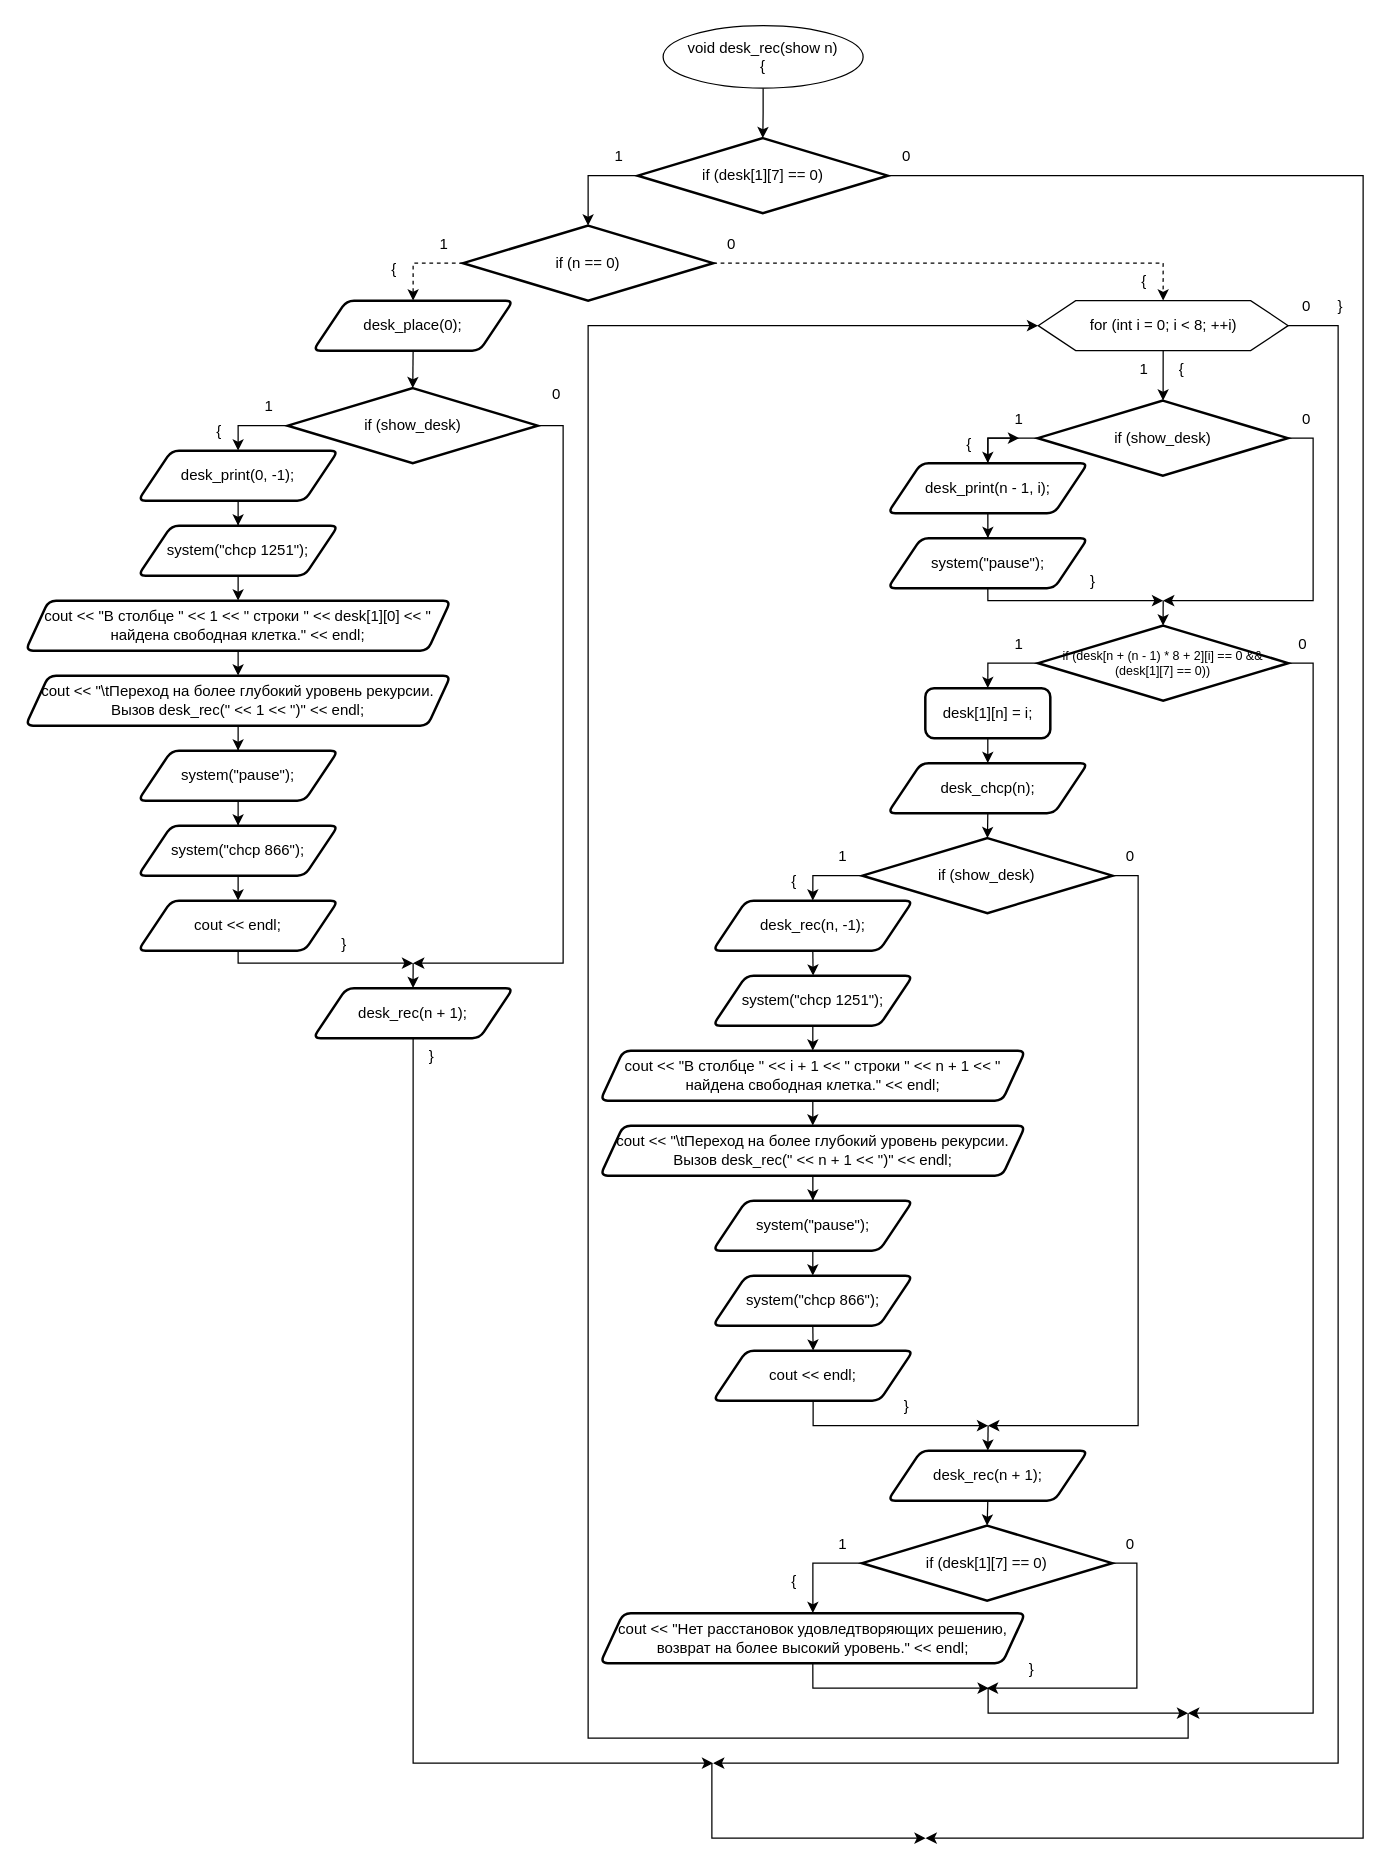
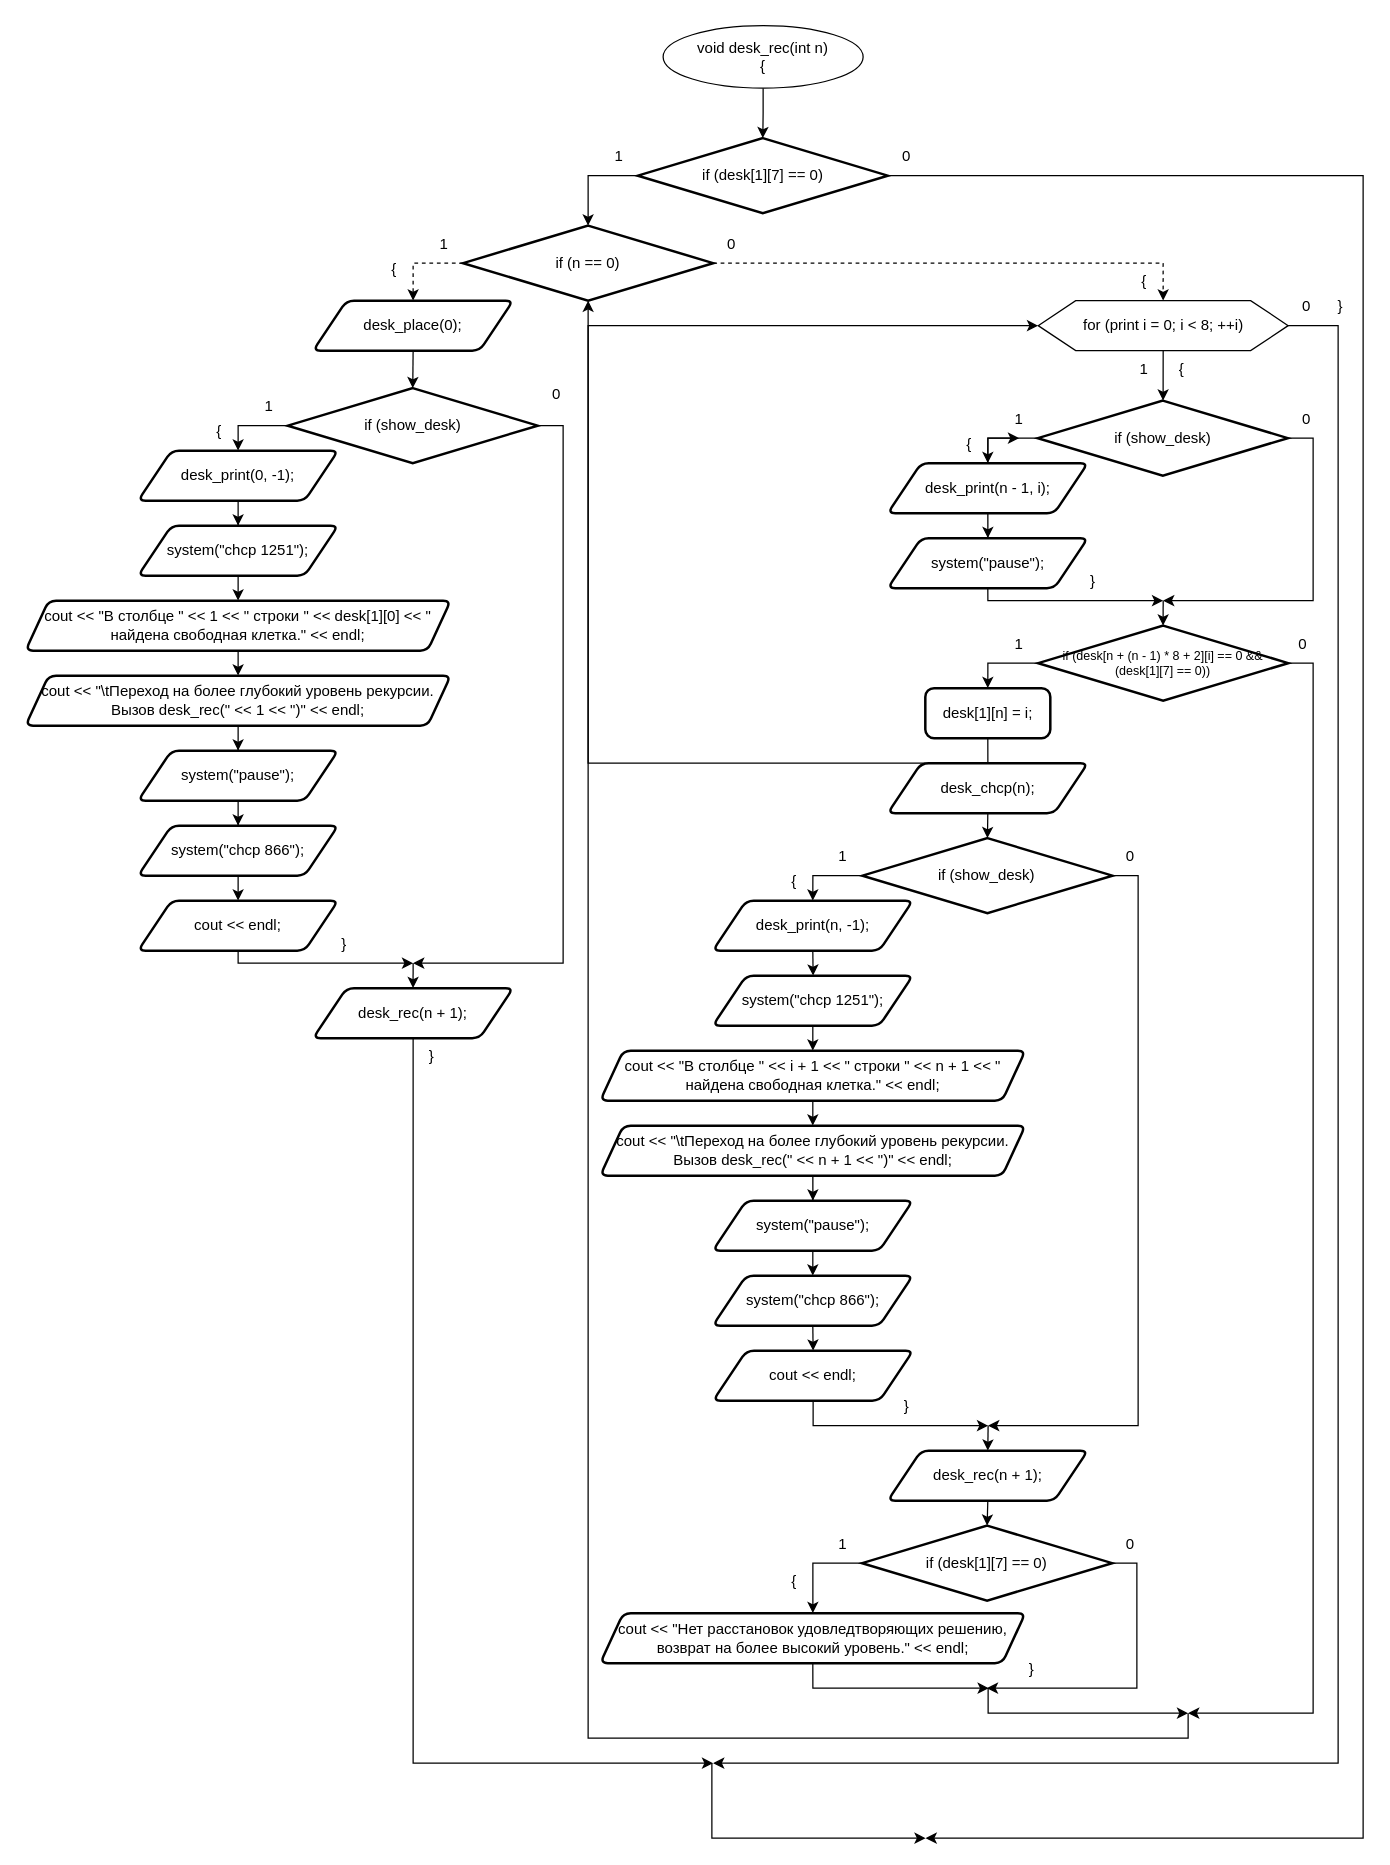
(763, 57) -> (763, 57)
(1164, 326) -> (1164, 326)
(988, 753) -> (757, 763)
(813, 926) -> (813, 926)
